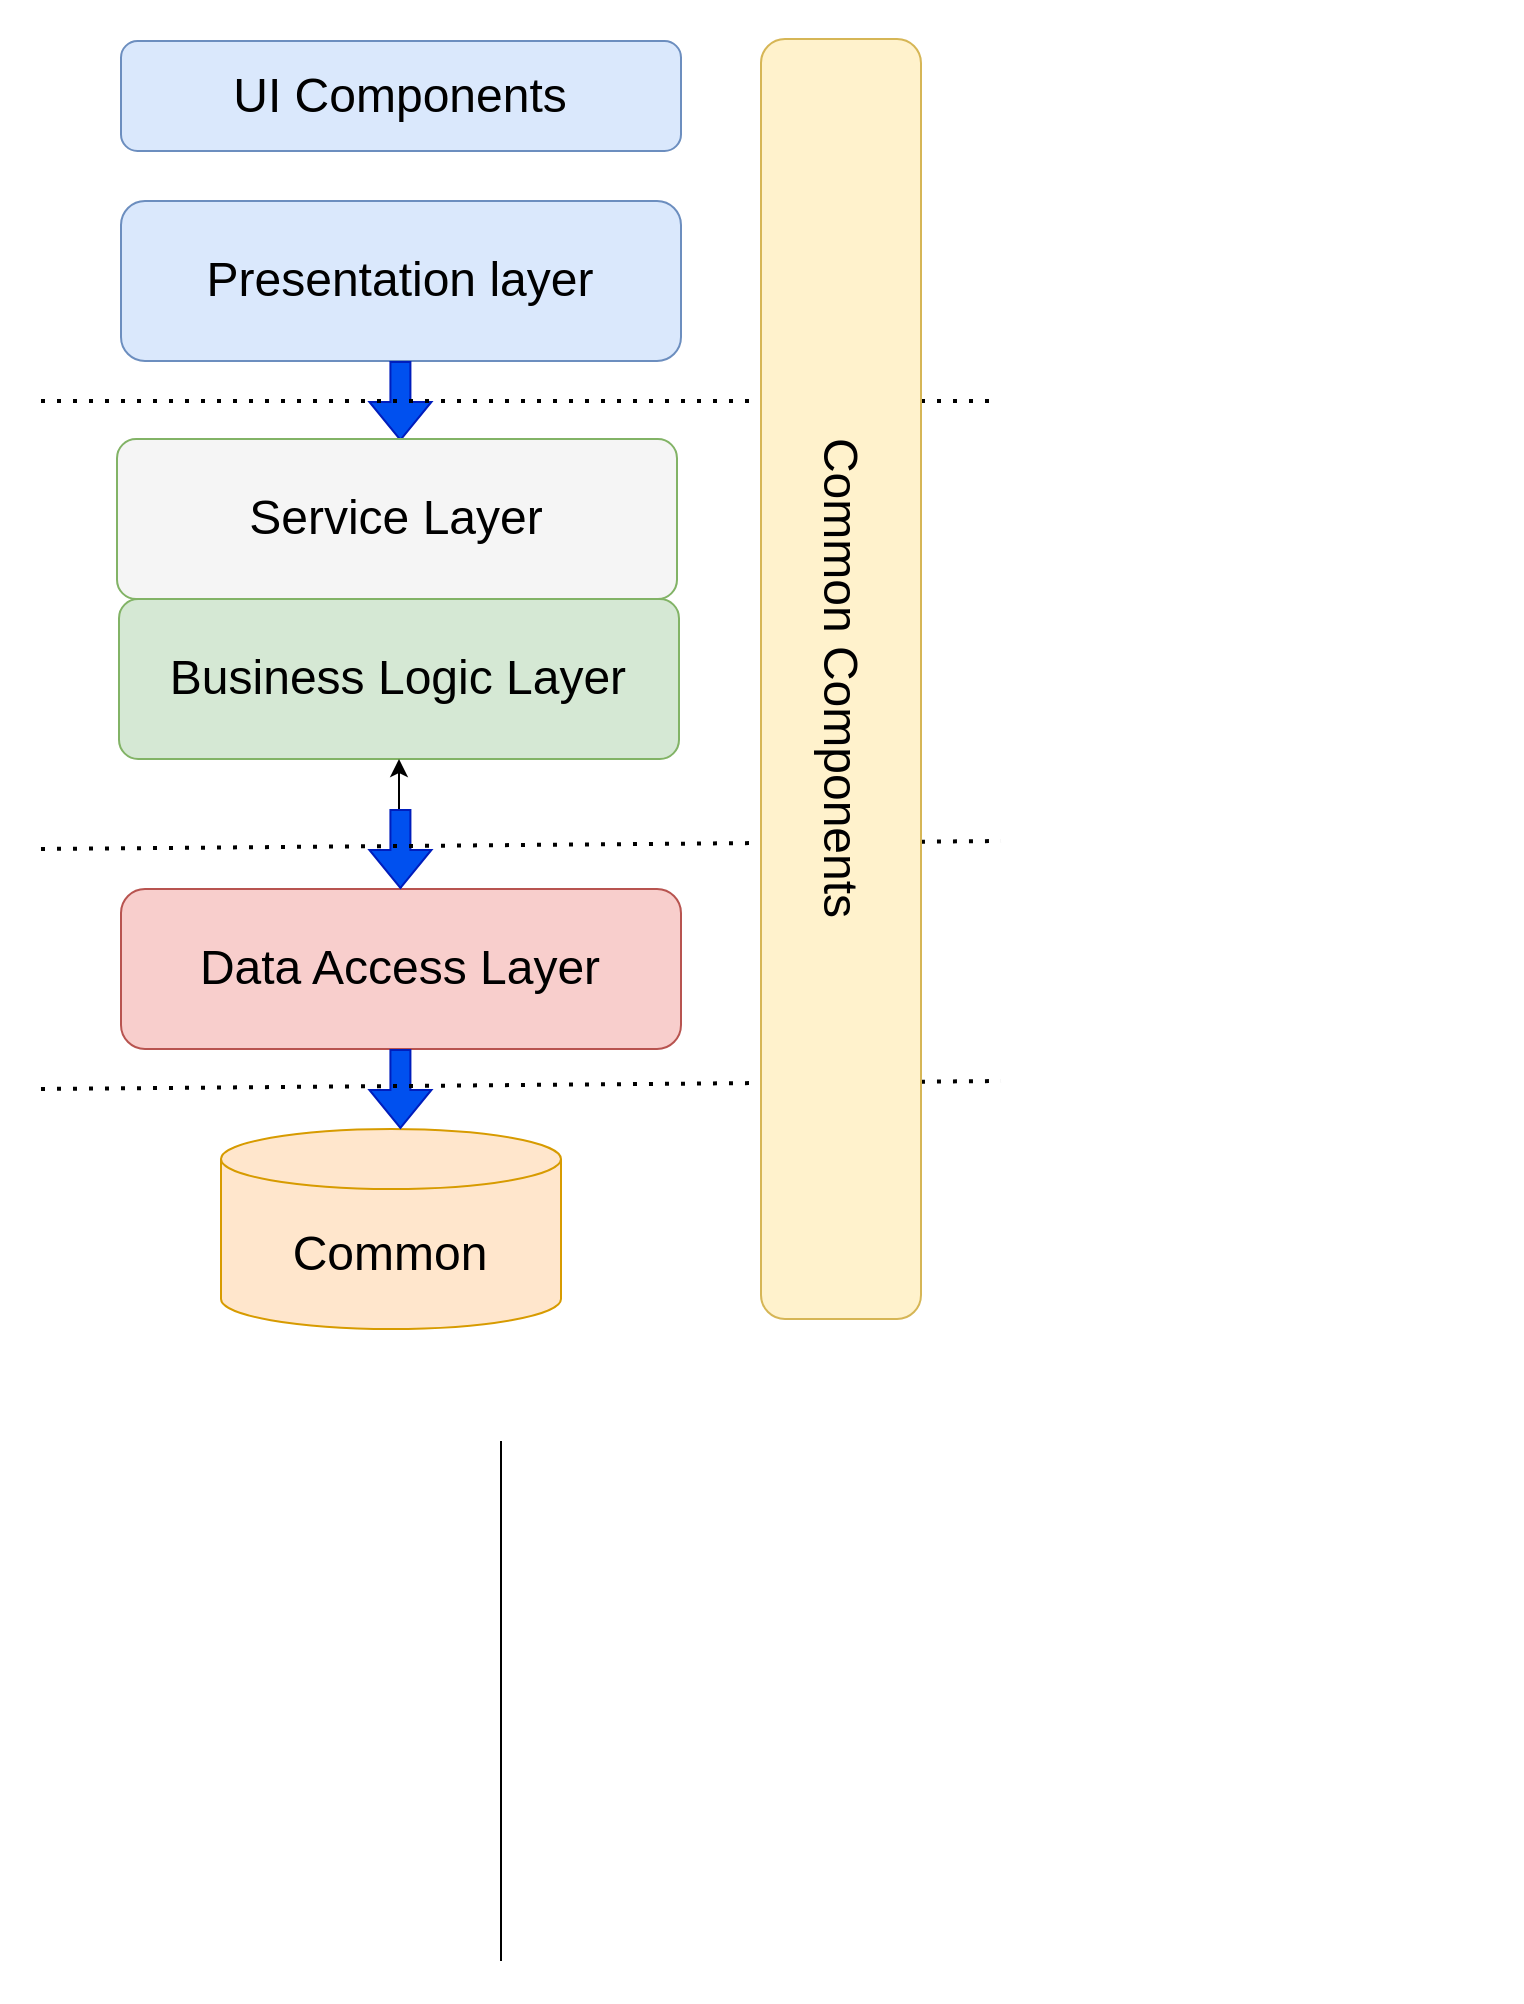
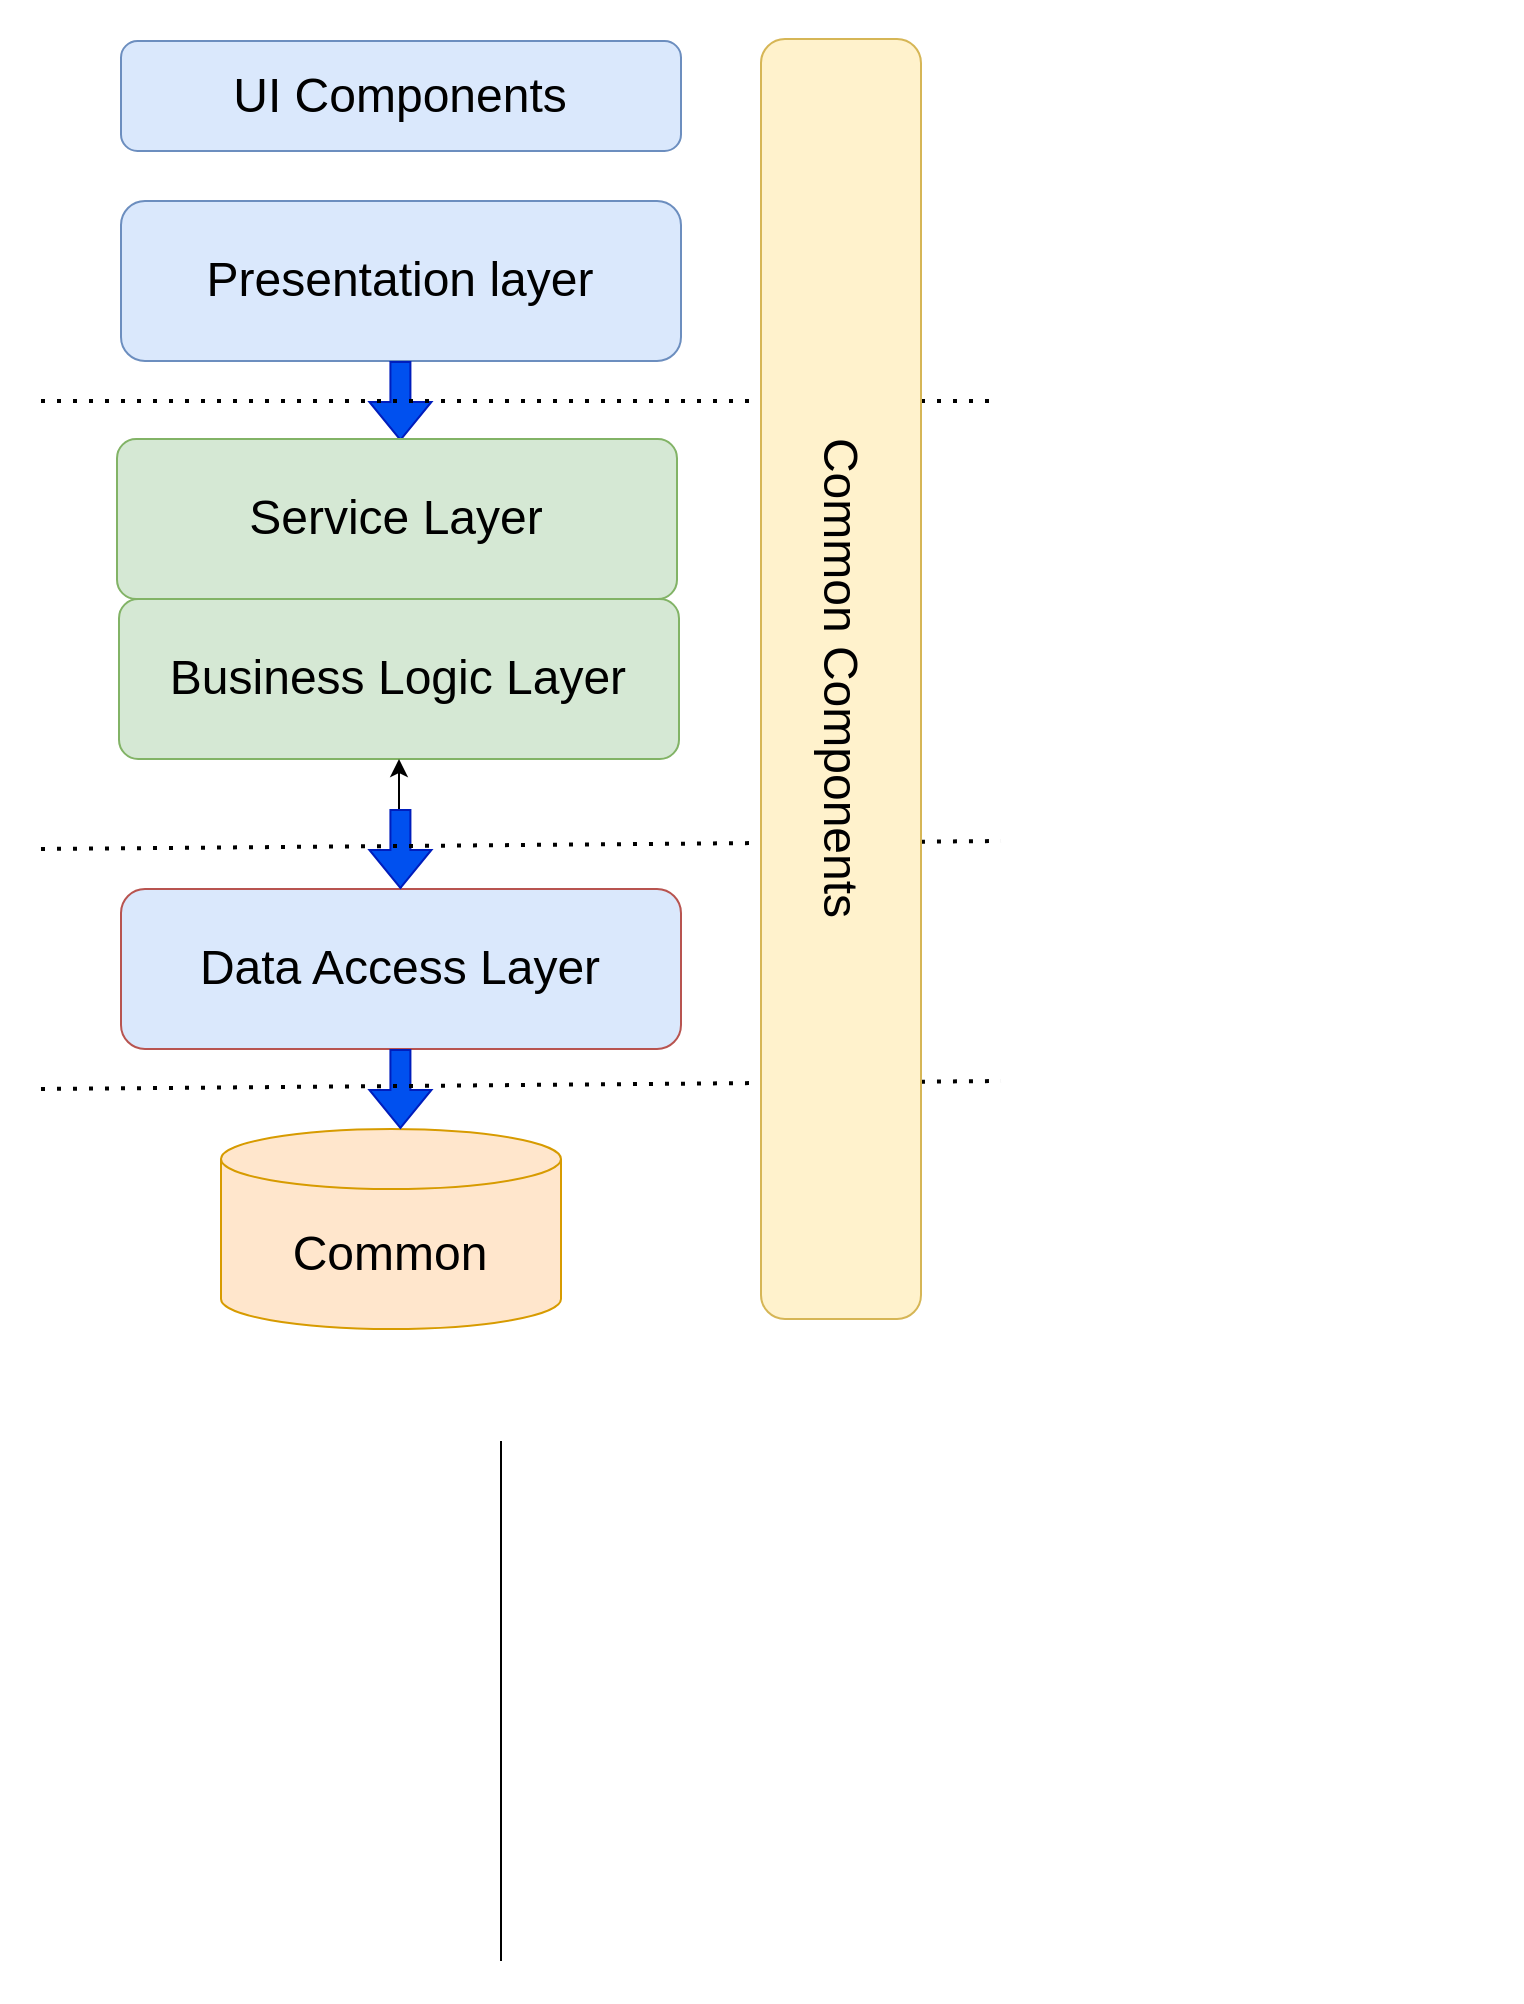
(397, 519) -> (397, 519)
(401, 969) -> (401, 969)
